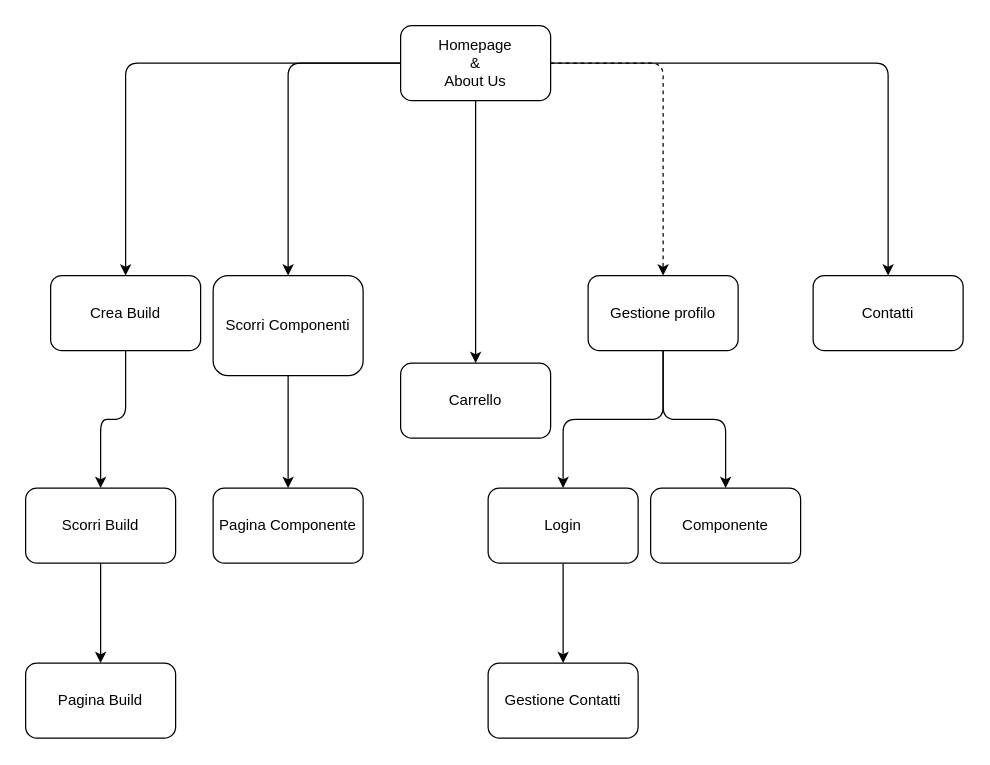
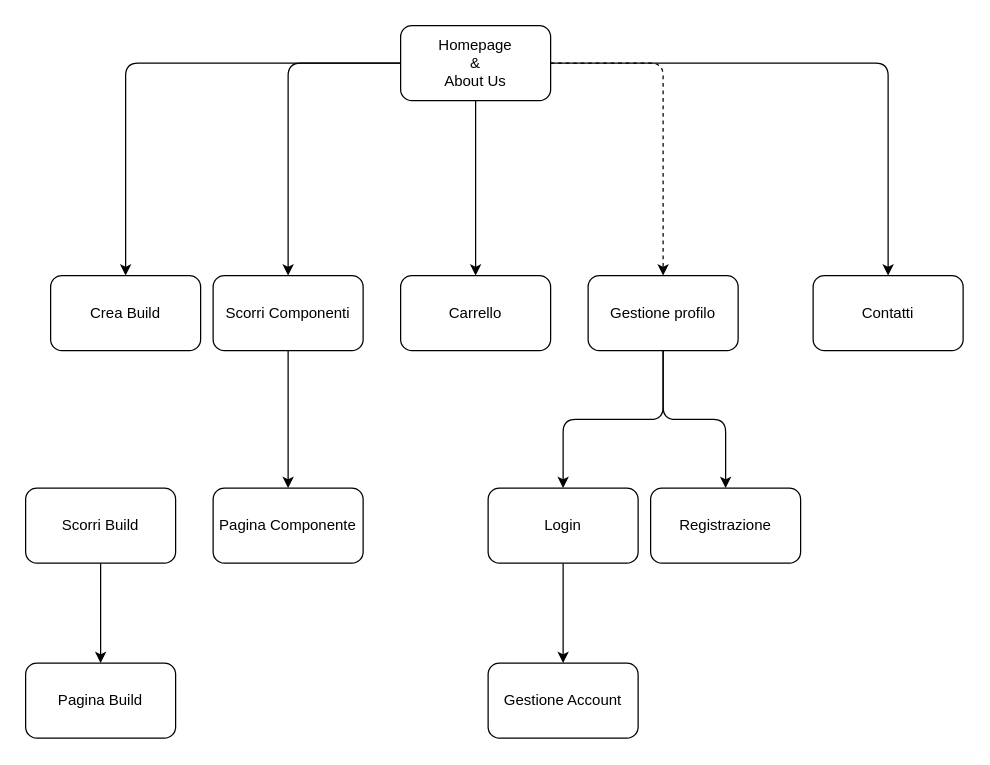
(288, 326) -> (288, 313)
(476, 401) -> (476, 313)
(116, 419) -> none
(726, 526) -> (726, 526)
(563, 701) -> (563, 701)
